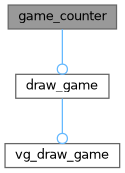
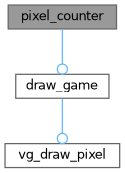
(62, 17) -> (62, 17)
(62, 156) -> (62, 156)
